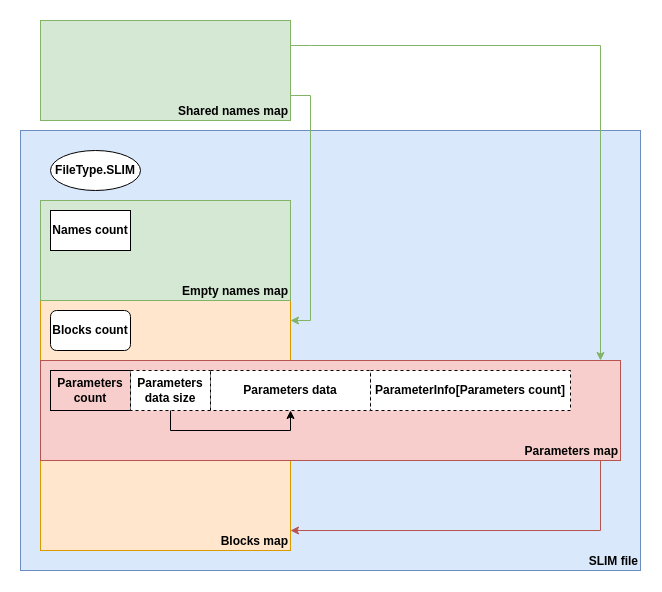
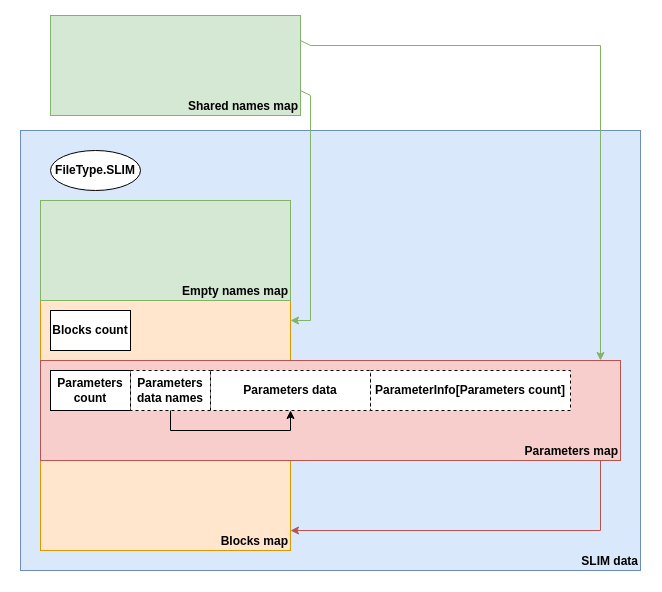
(166, 71) -> (176, 66)
(91, 231) -> none
(91, 331) -> (91, 331)
(91, 391) -> (91, 391)
(171, 391) -> (171, 391)
(613, 560) -> (610, 560)
